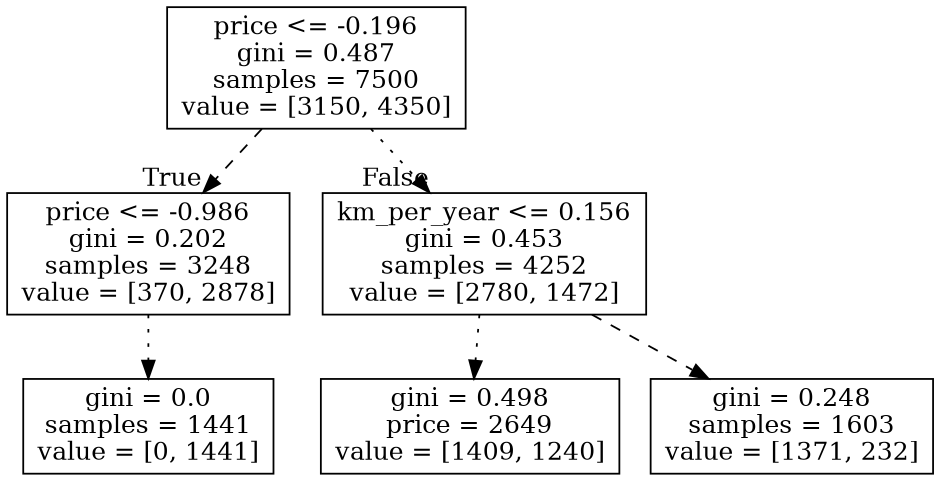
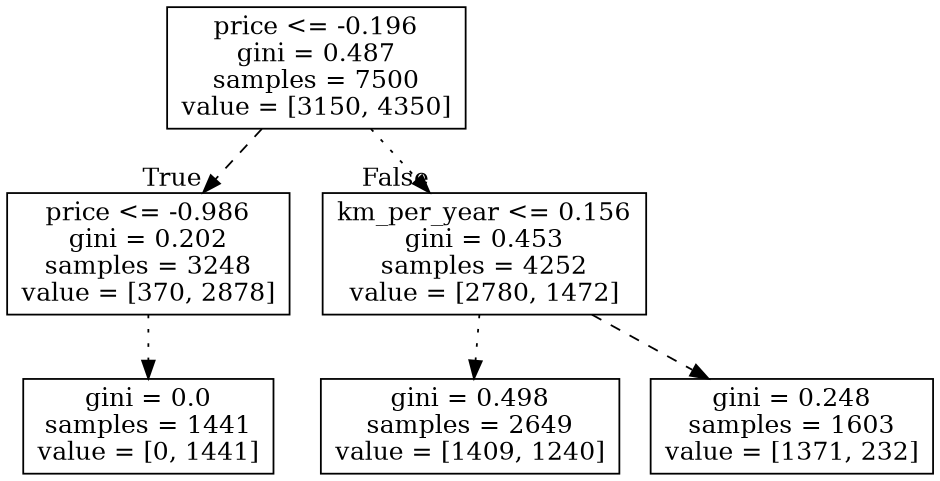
(470, 426) -> (470, 426)
